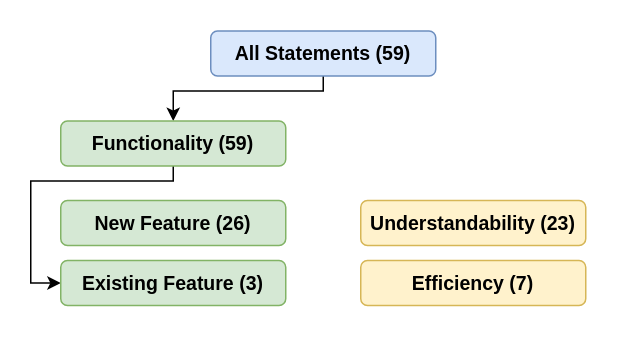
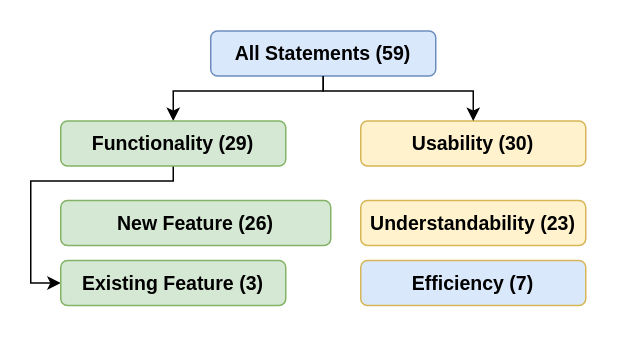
none -> (408, 91)
(173, 143) -> (173, 143)
none -> (473, 143)
(173, 223) -> (196, 223)
(473, 283) -> (473, 283)
